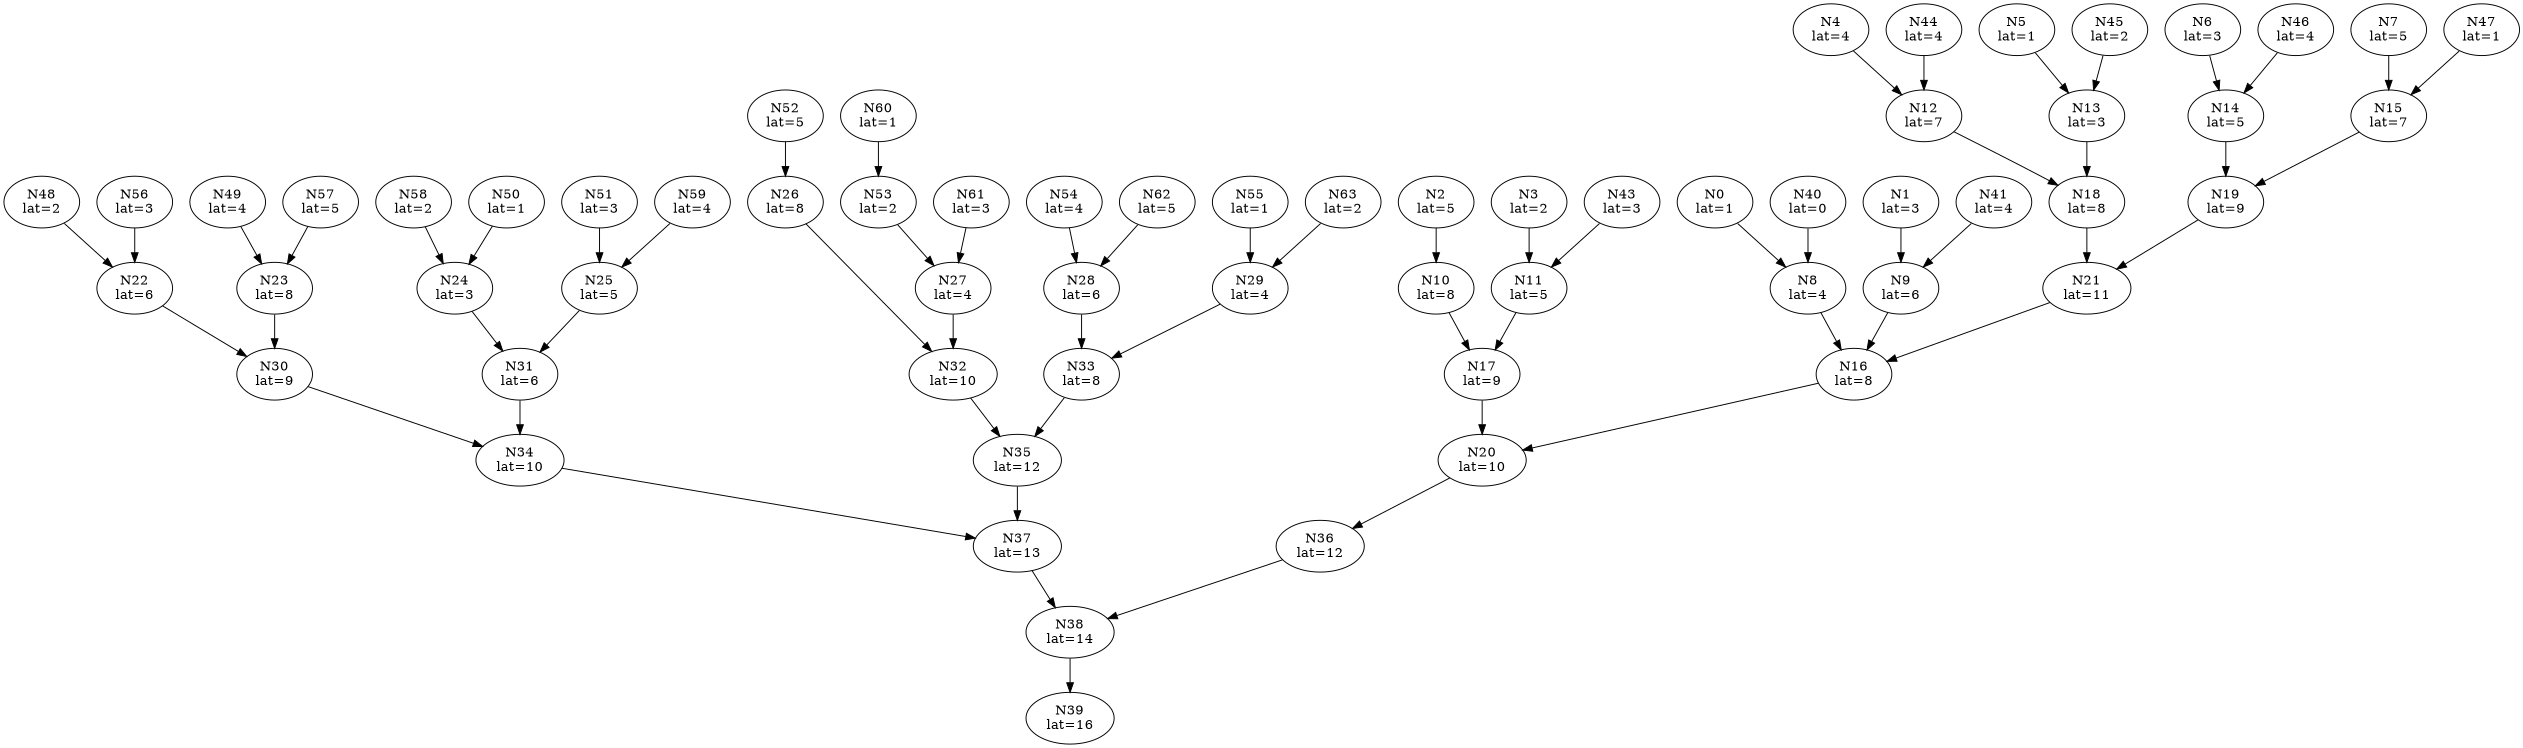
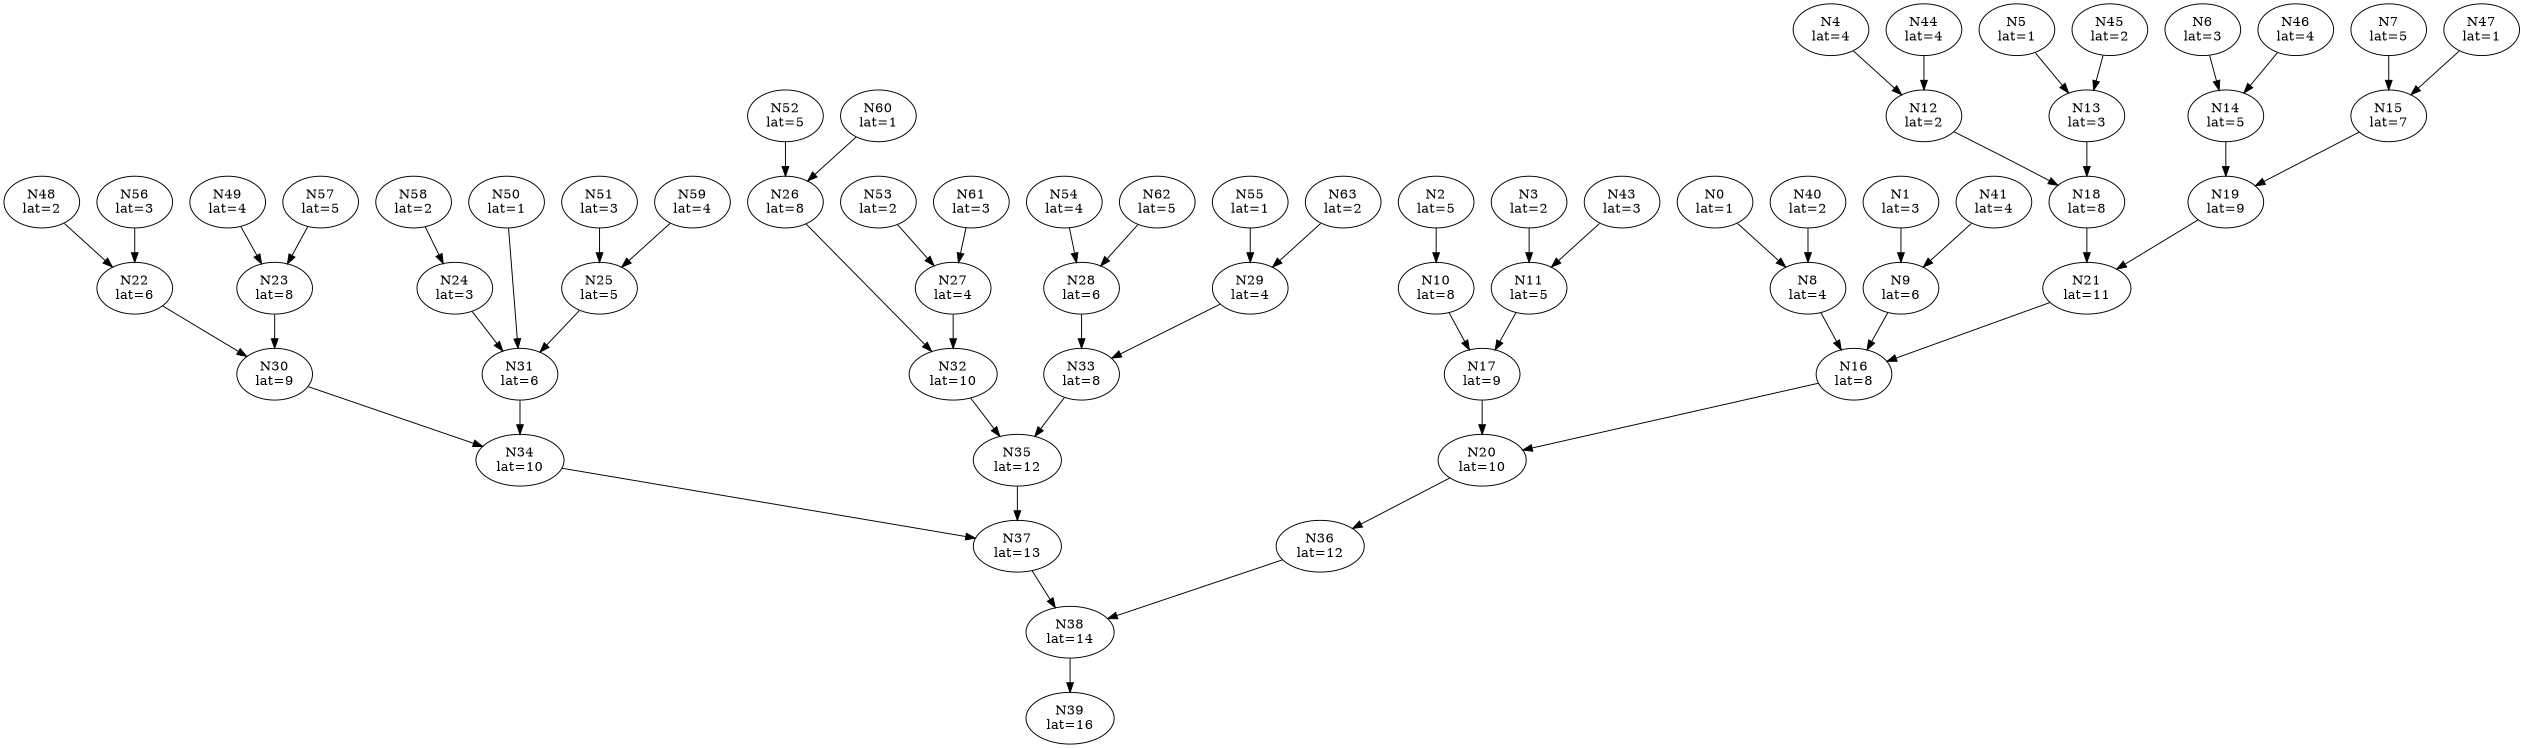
(1924, 116) -> (1924, 116)
(878, 154) -> (835, 156)
(1808, 202) -> (1808, 202)
(483, 241) -> (513, 283)
